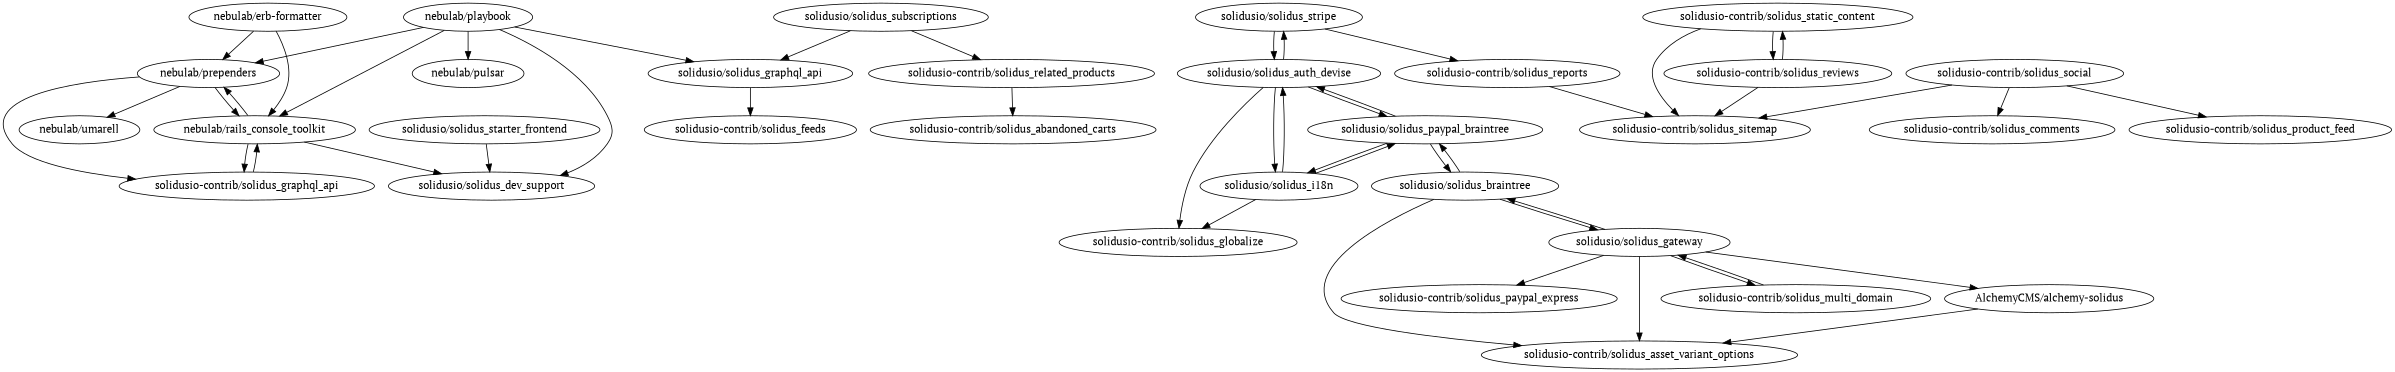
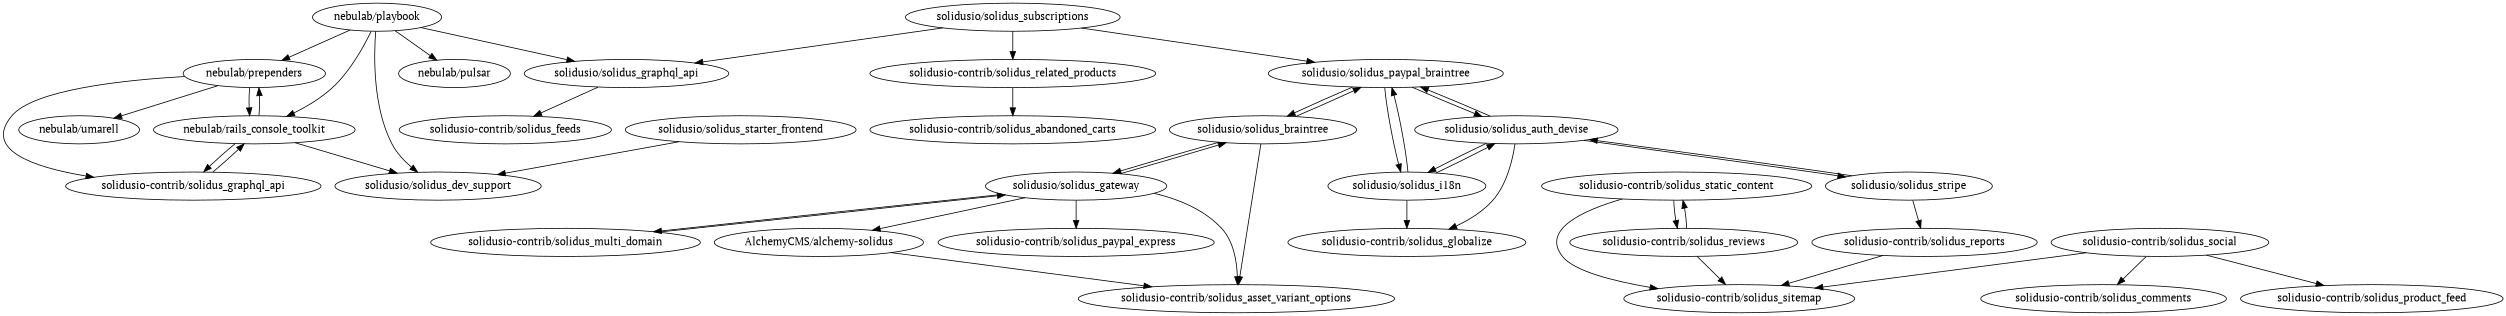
(268, 17) -> none
none -> (1194, 45)
